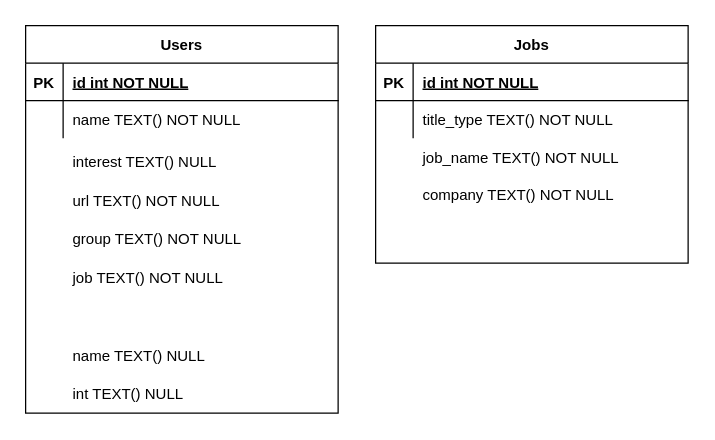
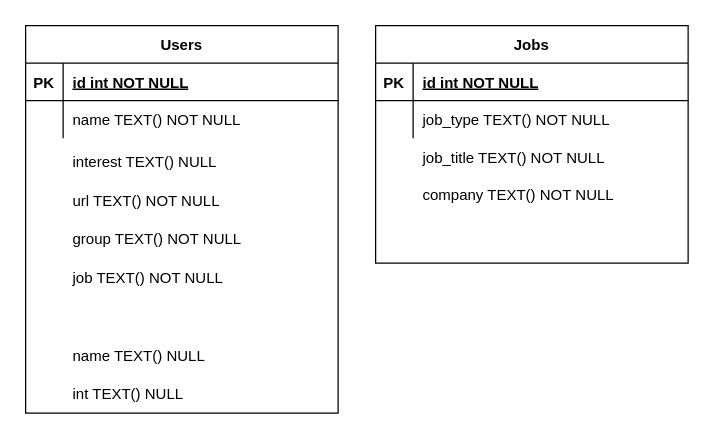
(522, 120) -> (517, 120)
(517, 158) -> (518, 158)
